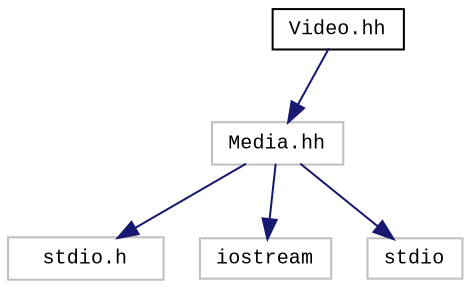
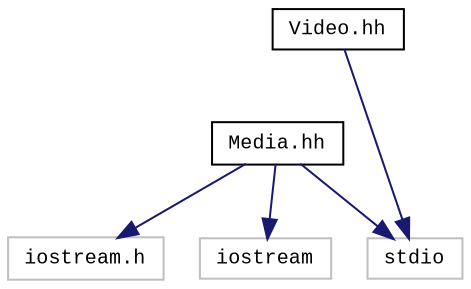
(313, 76) -> (373, 134)
(278, 143) -> (278, 143)
(86, 258) -> (86, 258)
